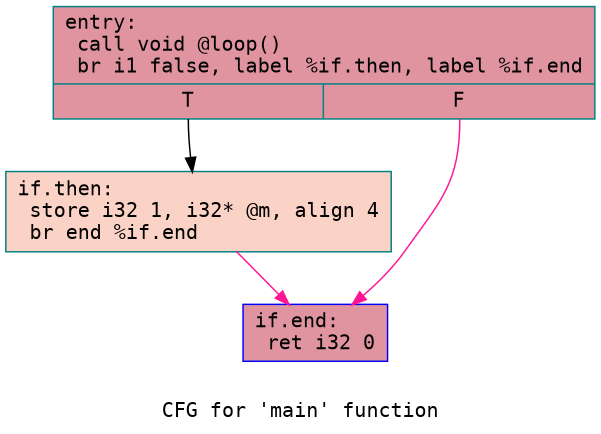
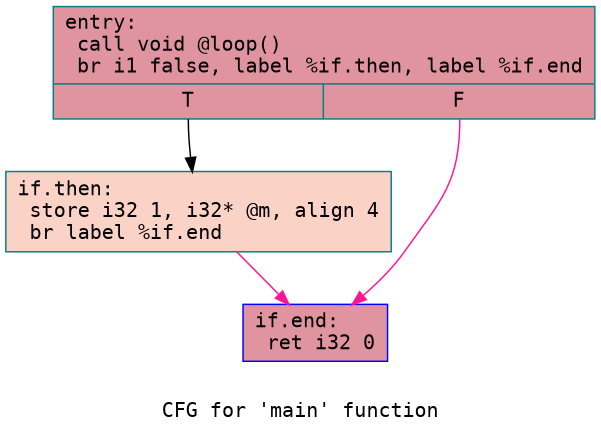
(108, 233) -> (120, 233)
